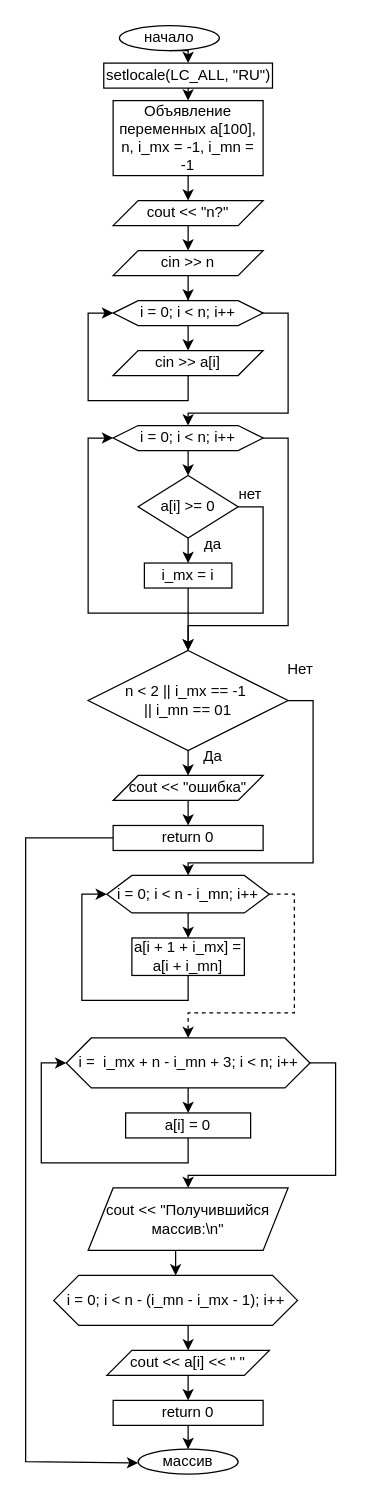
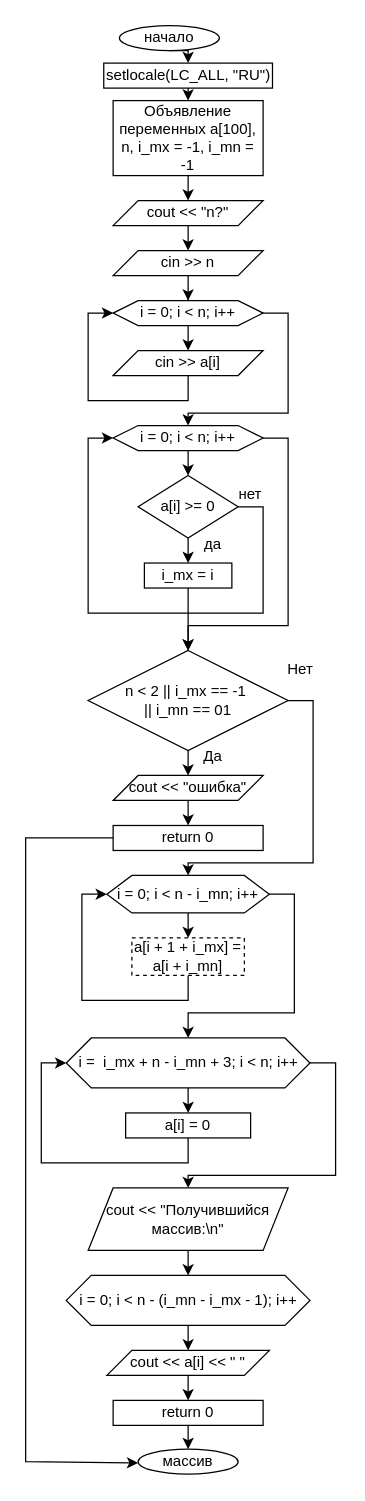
(188, 957) -> (188, 957)
(294, 1002) -> (294, 1002)
(176, 1301) -> (188, 1301)
